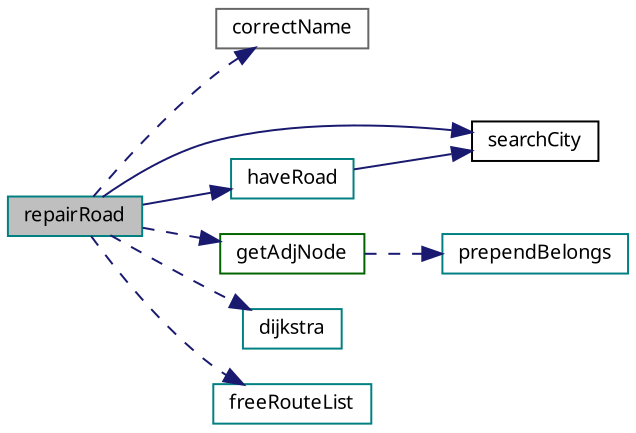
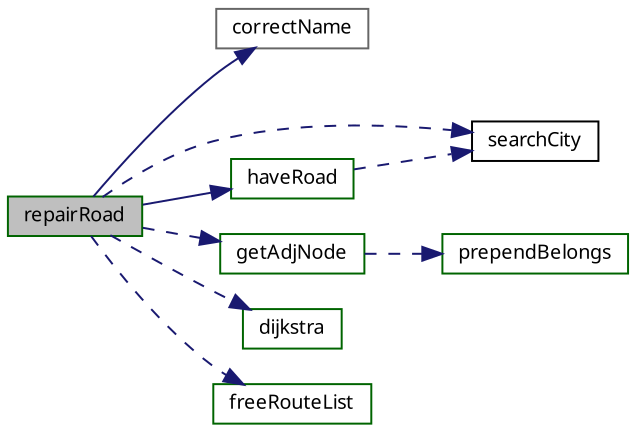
(161, 123) -> (161, 123)
(270, 131) -> (270, 131)
(403, 162) -> (403, 162)
(292, 179) -> (292, 179)
(75, 216) -> (75, 216)
(535, 254) -> (535, 254)
(292, 329) -> (292, 329)
(292, 404) -> (292, 404)
